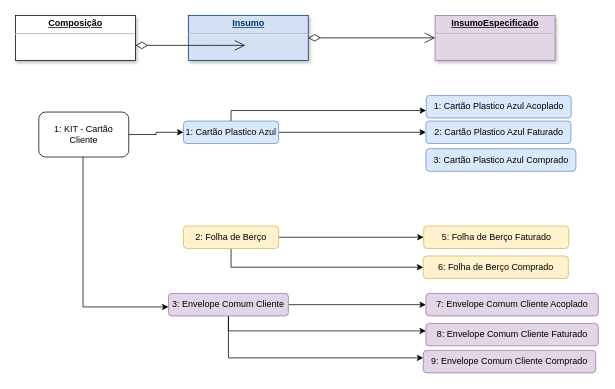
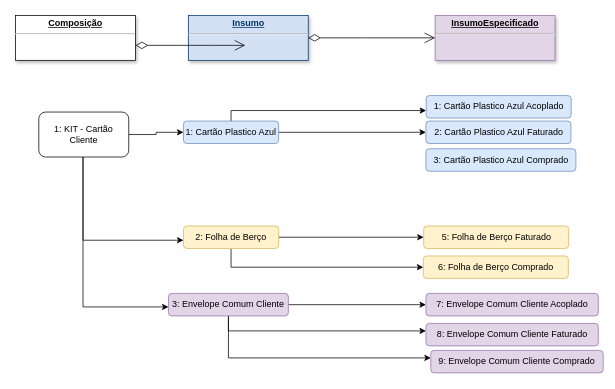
none -> (131, 240)
(510, 362) -> (517, 362)
